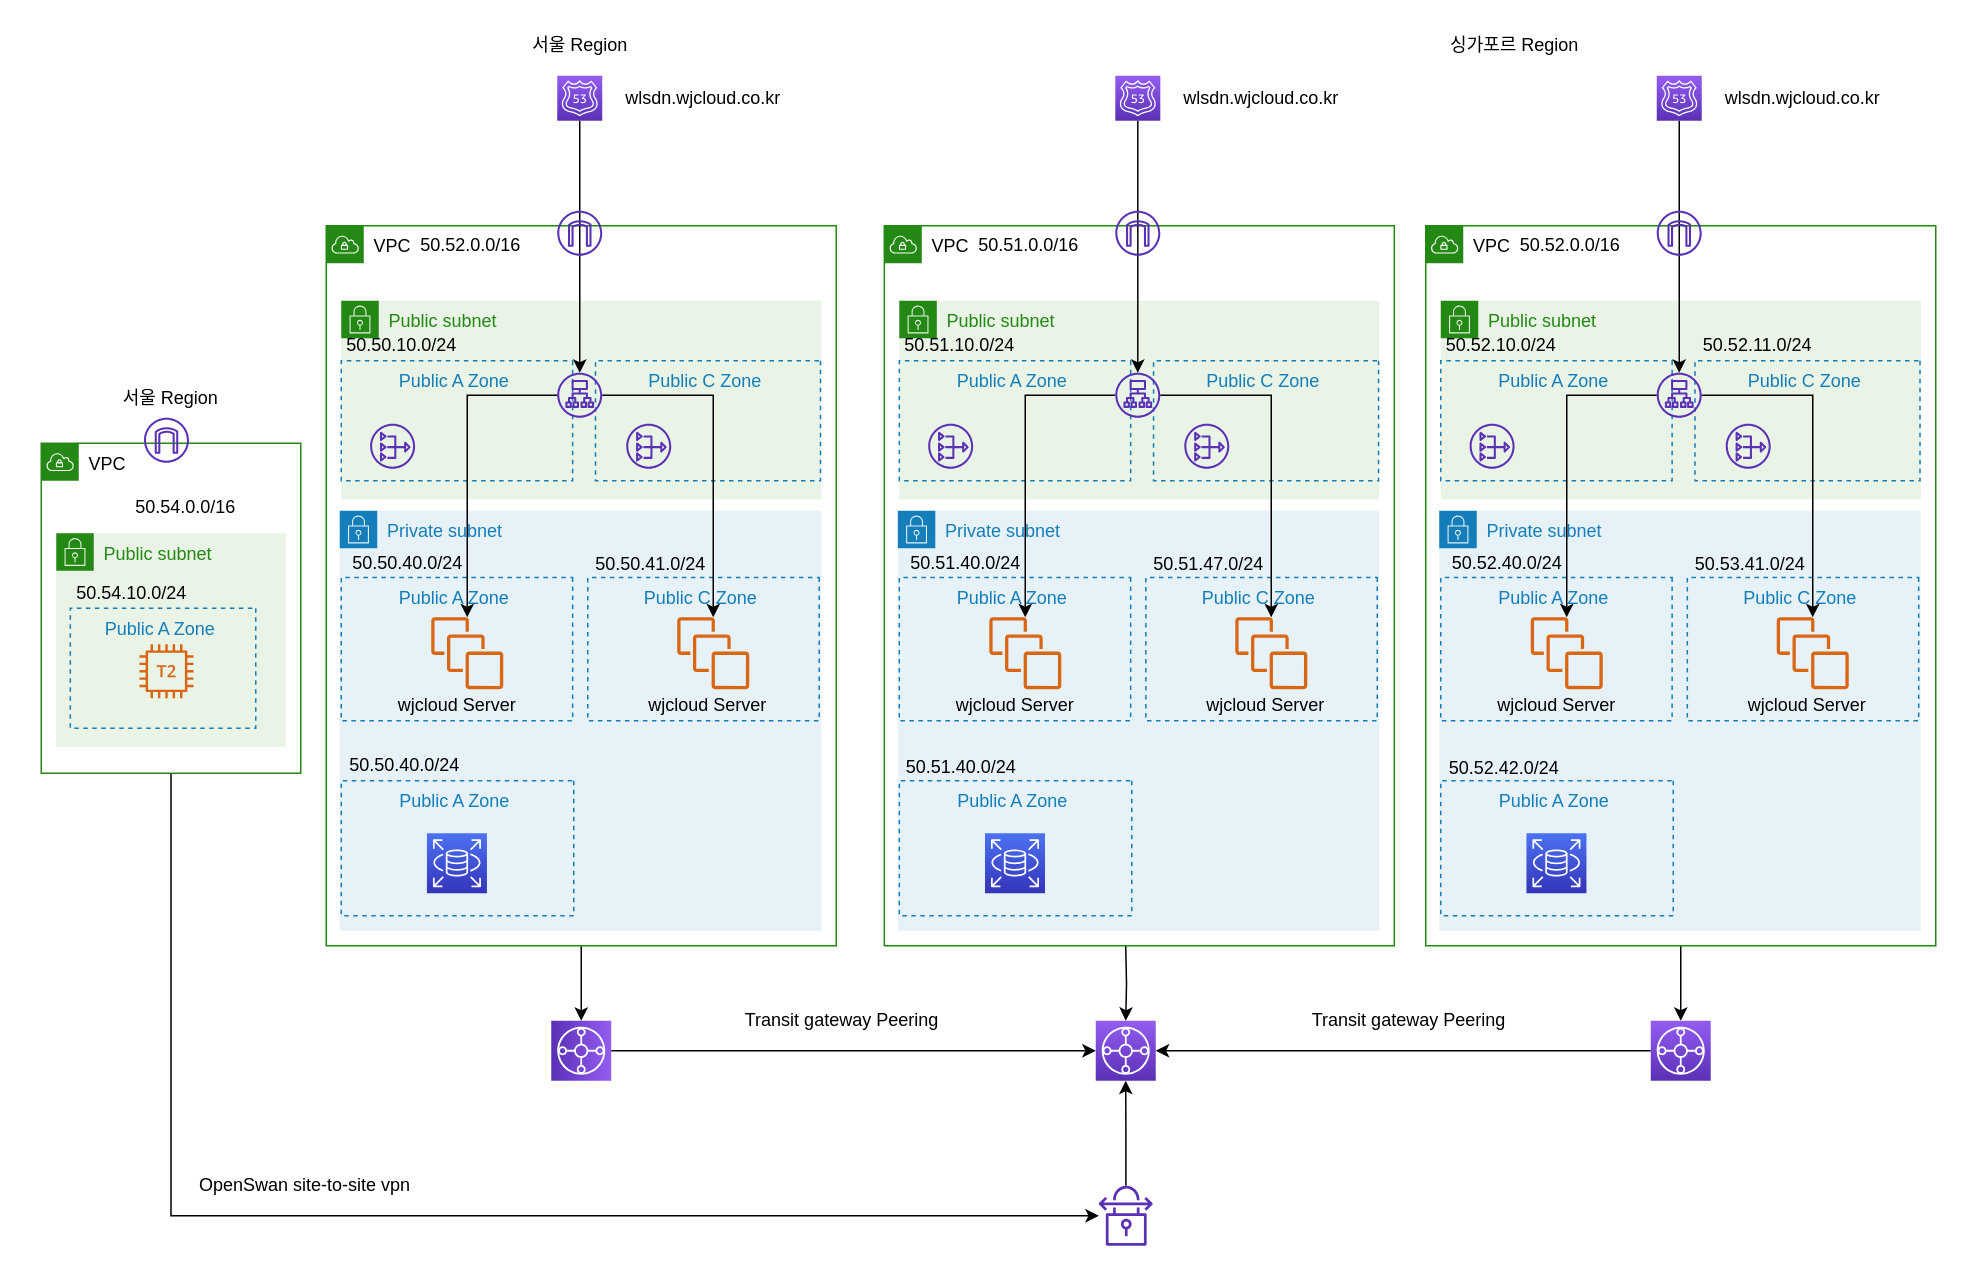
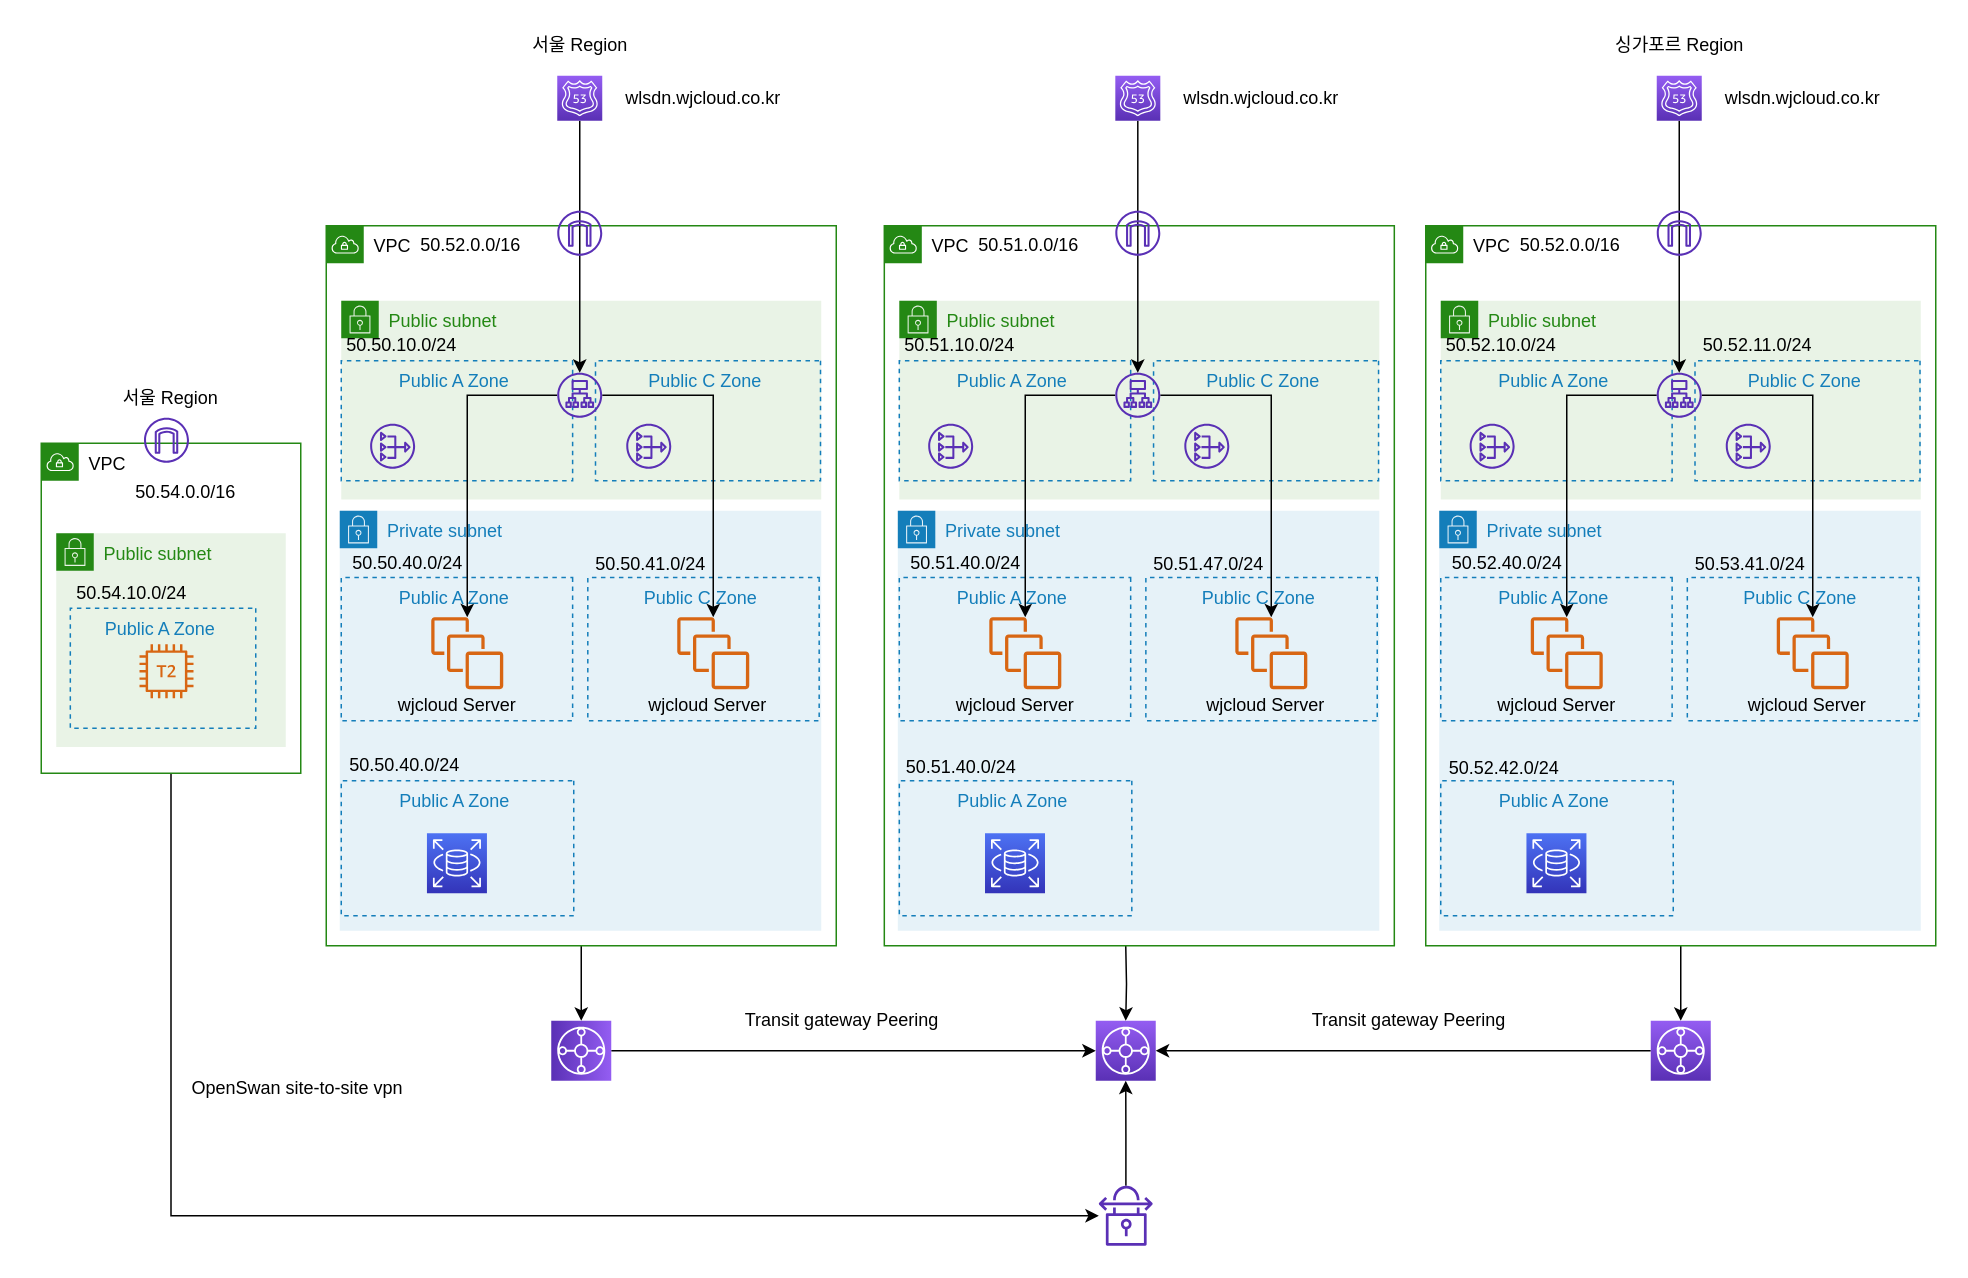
(1514, 46) -> (1679, 46)
(186, 508) -> (186, 493)
(305, 1186) -> (298, 1088)
